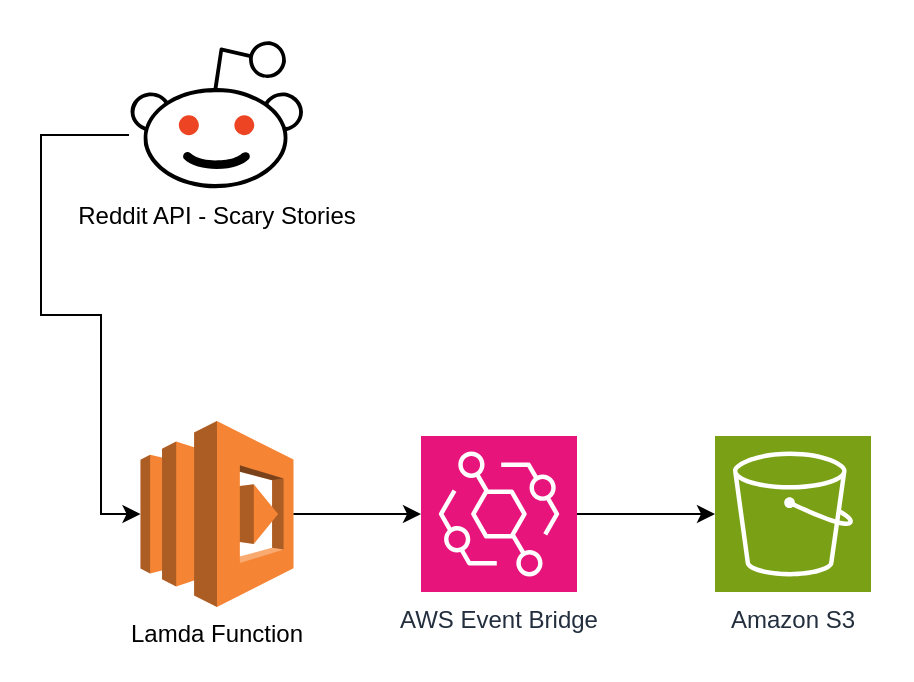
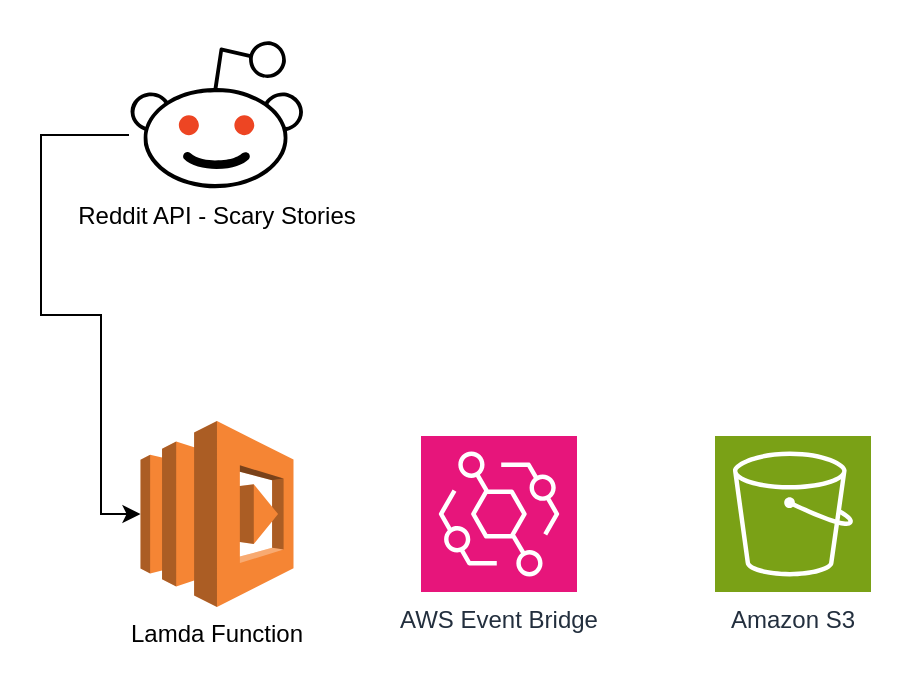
(351, 514) -> none
(639, 514) -> none
